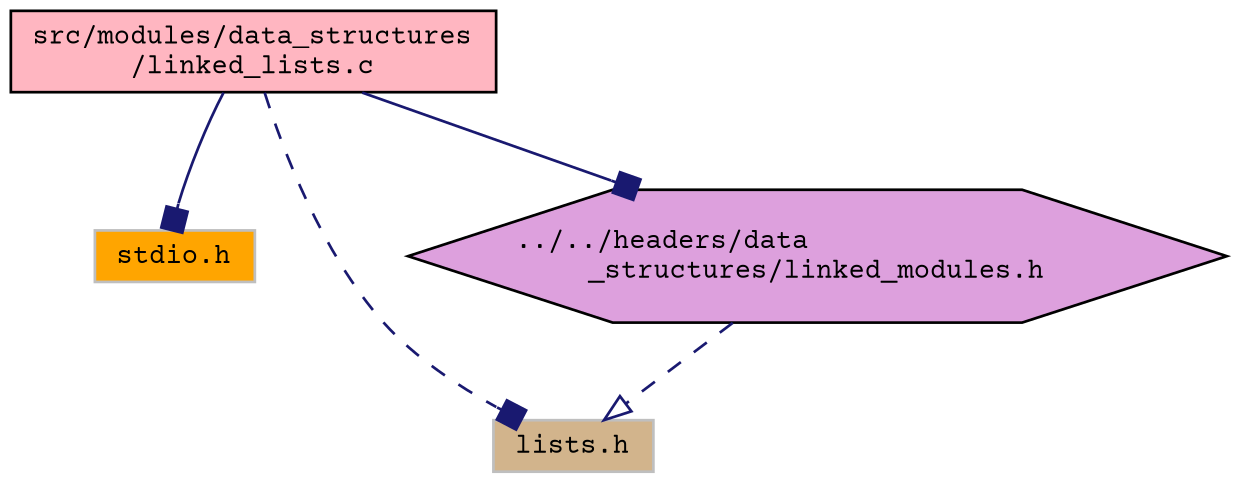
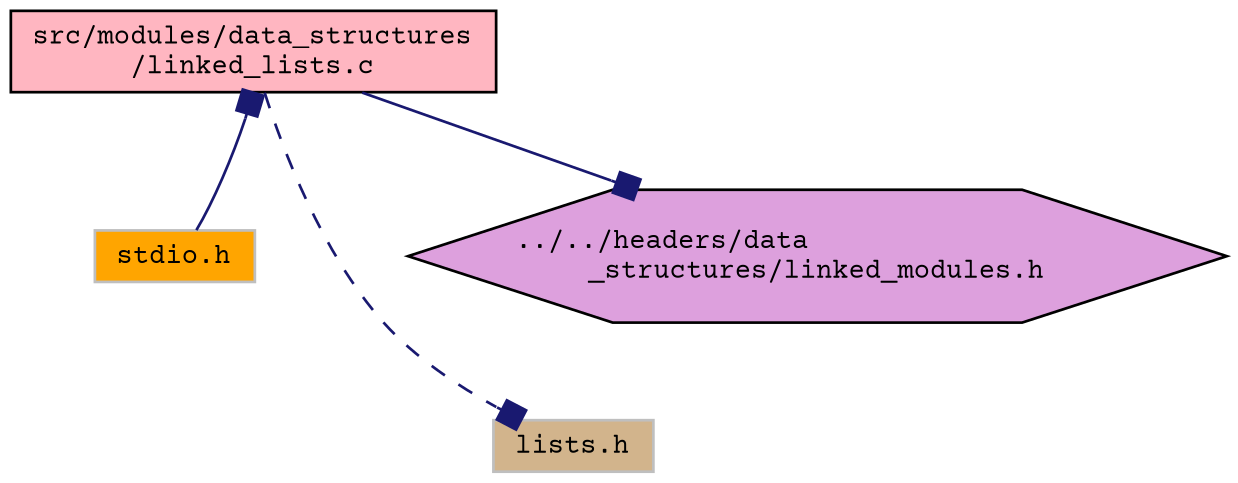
(199, 147) -> (223, 176)
(679, 363) -> none
